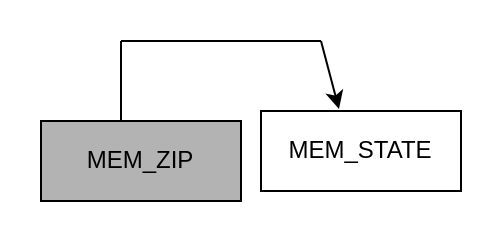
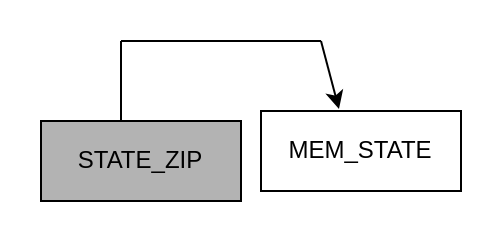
(141, 161) -> (141, 161)
